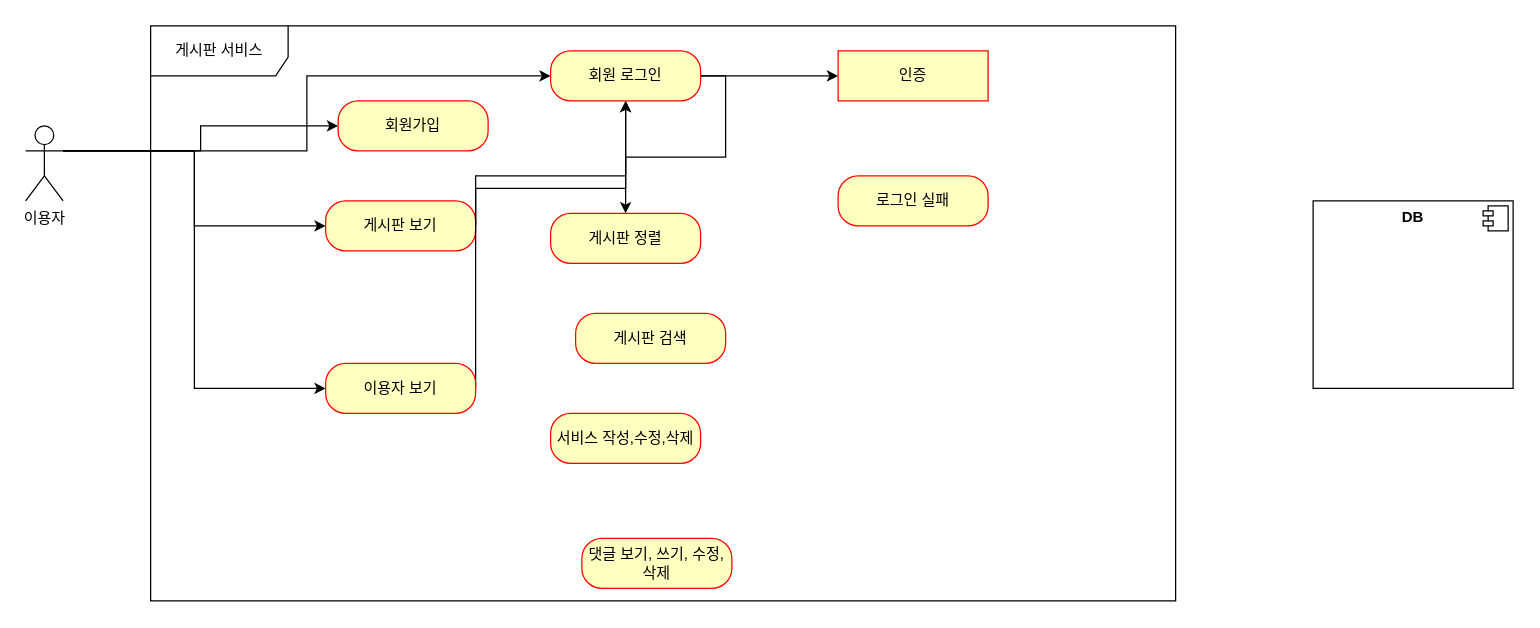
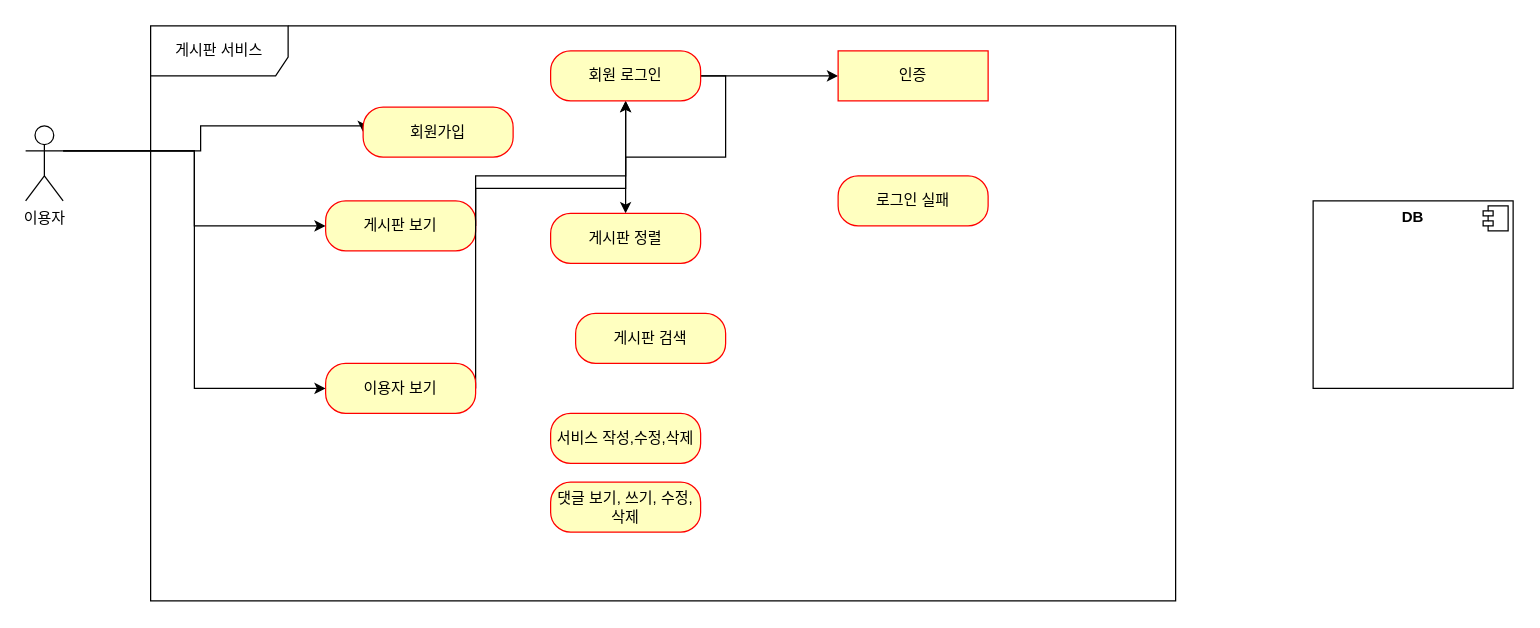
(334, 76) -> none
(413, 126) -> (438, 132)
(657, 563) -> (626, 507)
